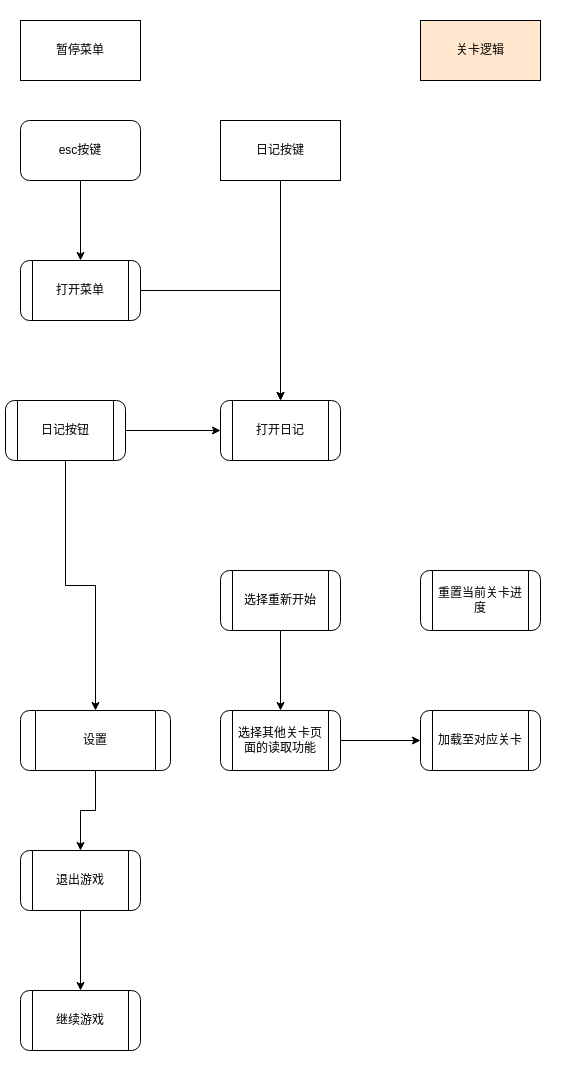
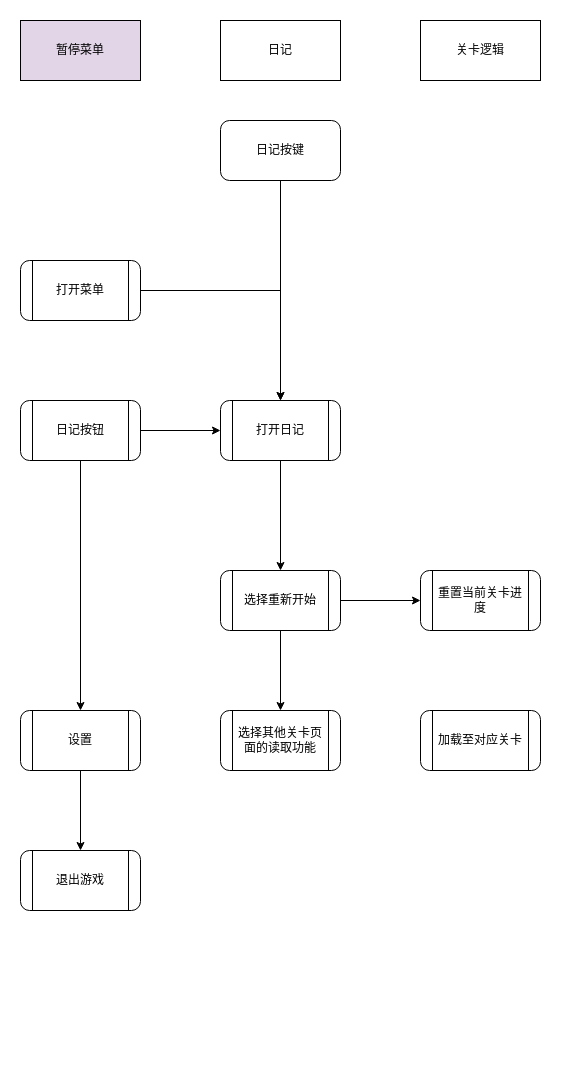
(81, 51) -> (81, 51)
none -> (281, 51)
(481, 51) -> (481, 51)
(81, 151) -> none
(281, 151) -> (281, 151)
(81, 217) -> none
(66, 431) -> (81, 431)
none -> (281, 512)
none -> (377, 601)
(96, 741) -> (81, 741)
(377, 741) -> none
(81, 947) -> none
(81, 1021) -> none
